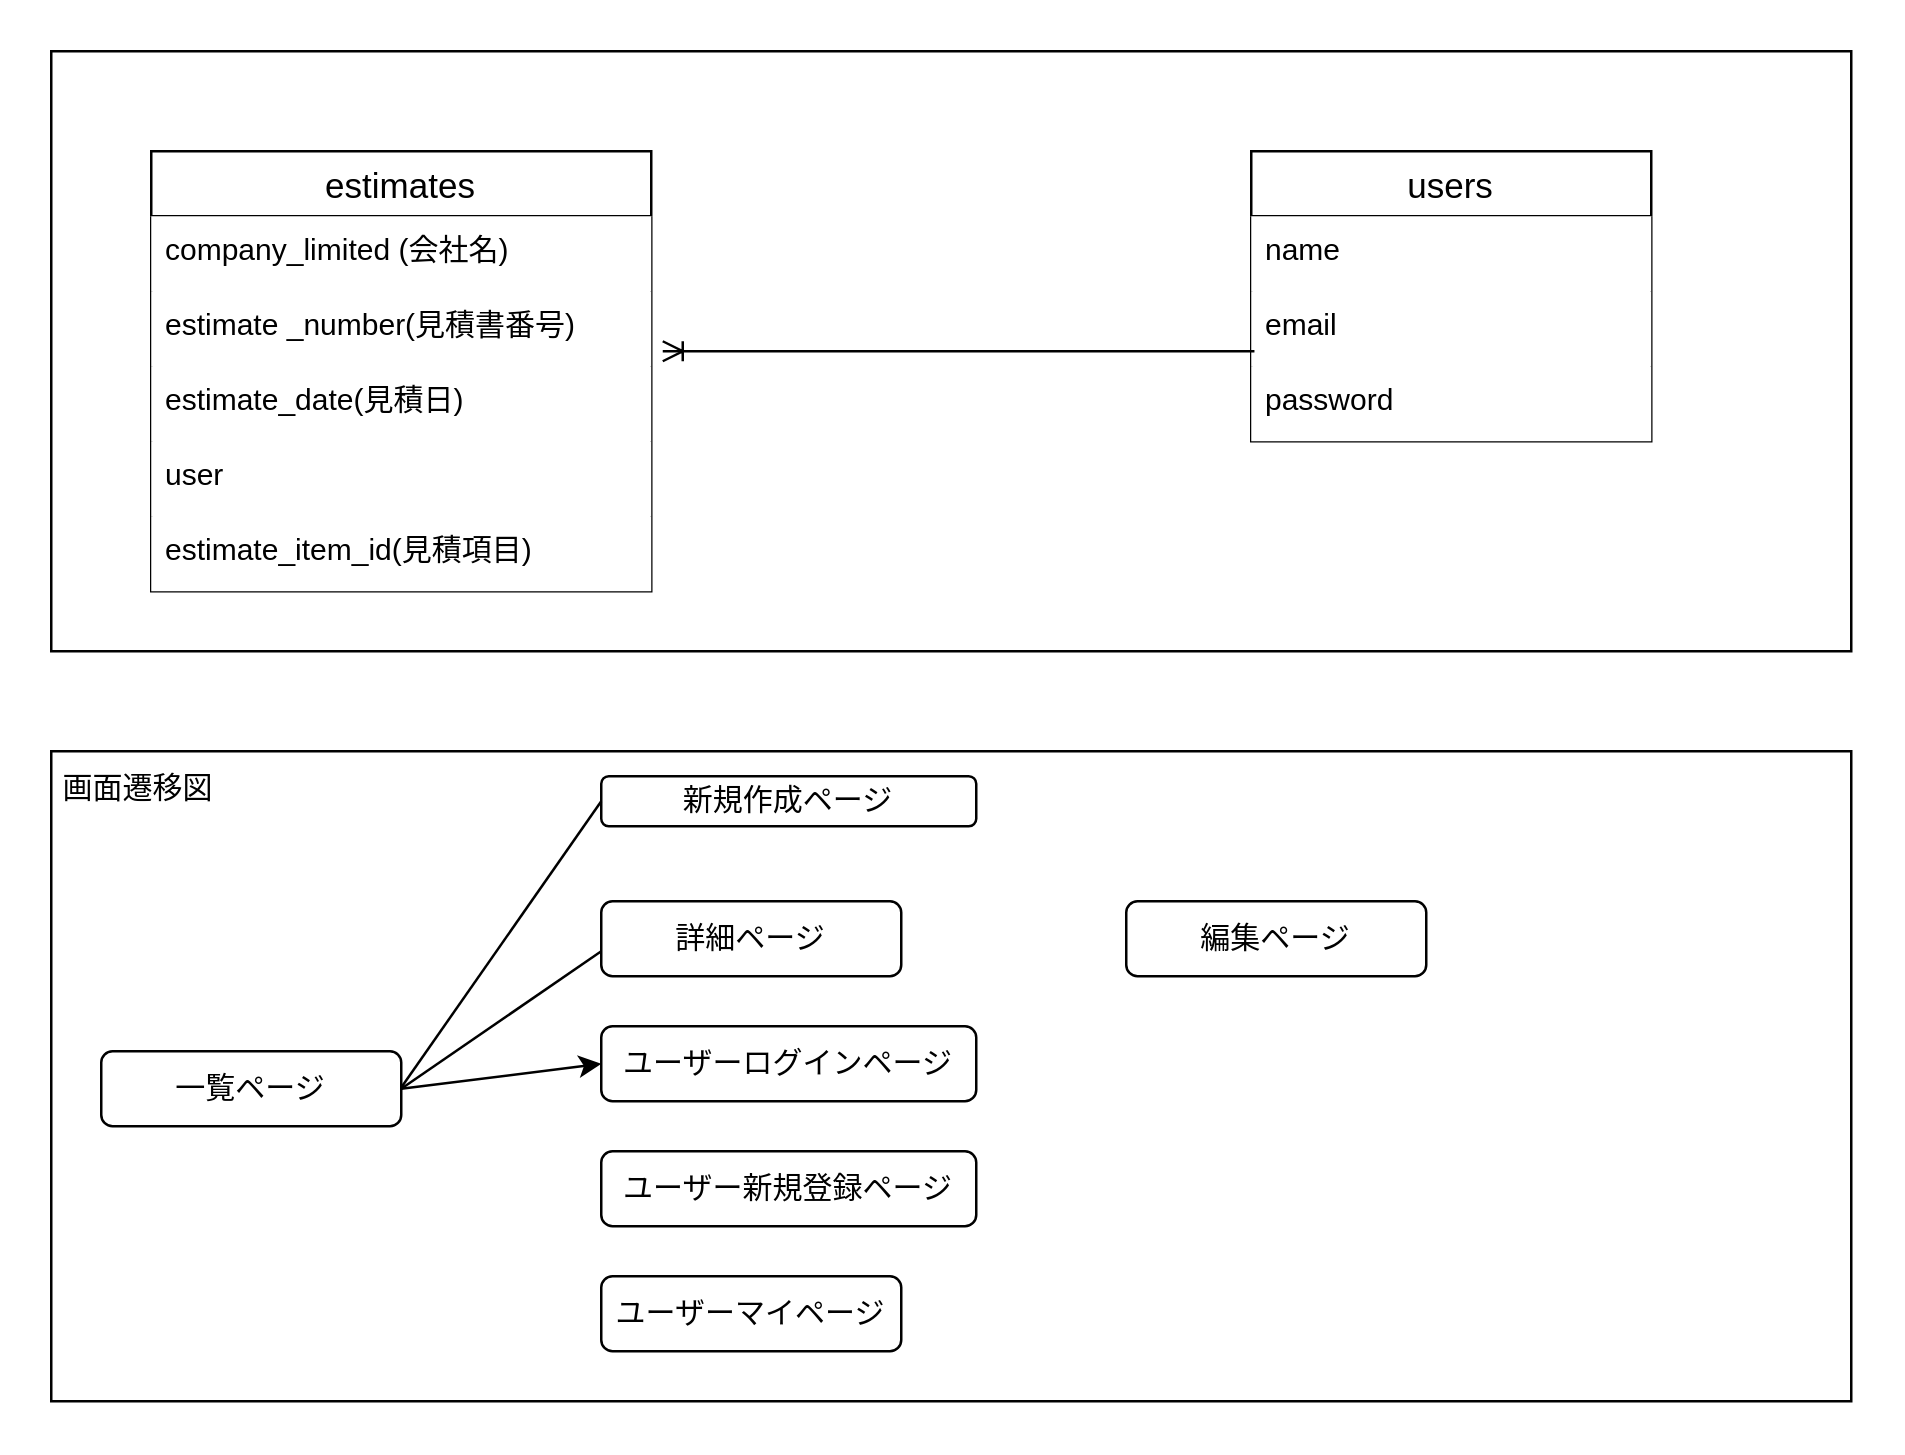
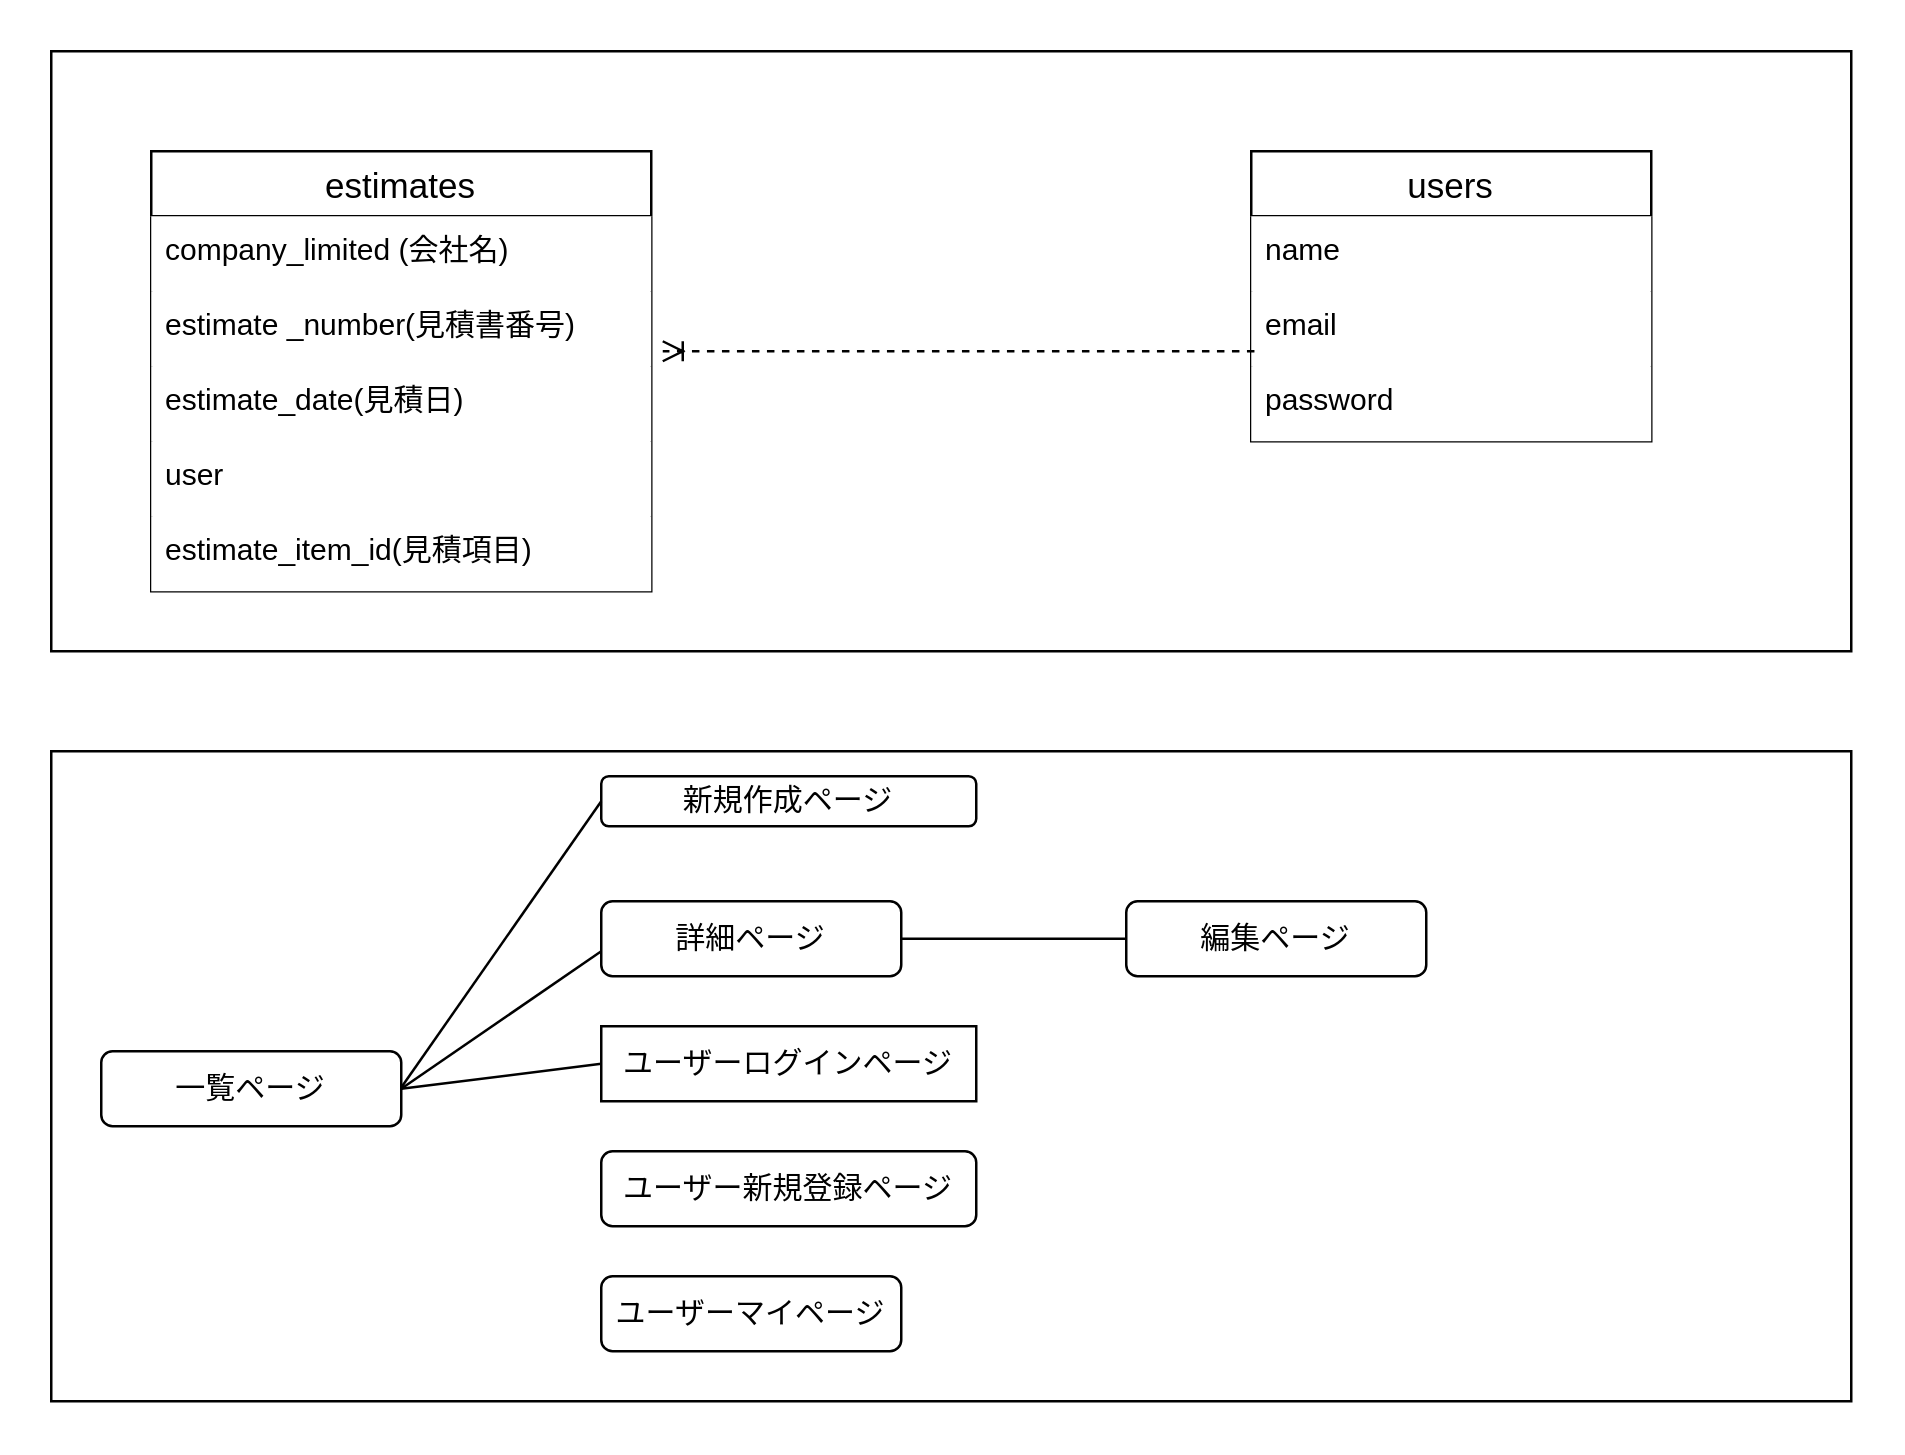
(957, 351) -> (957, 351)
(139, 789) -> none
none -> (1013, 939)
(789, 1064) -> (789, 1064)
(583, 1066) -> (590, 1065)
